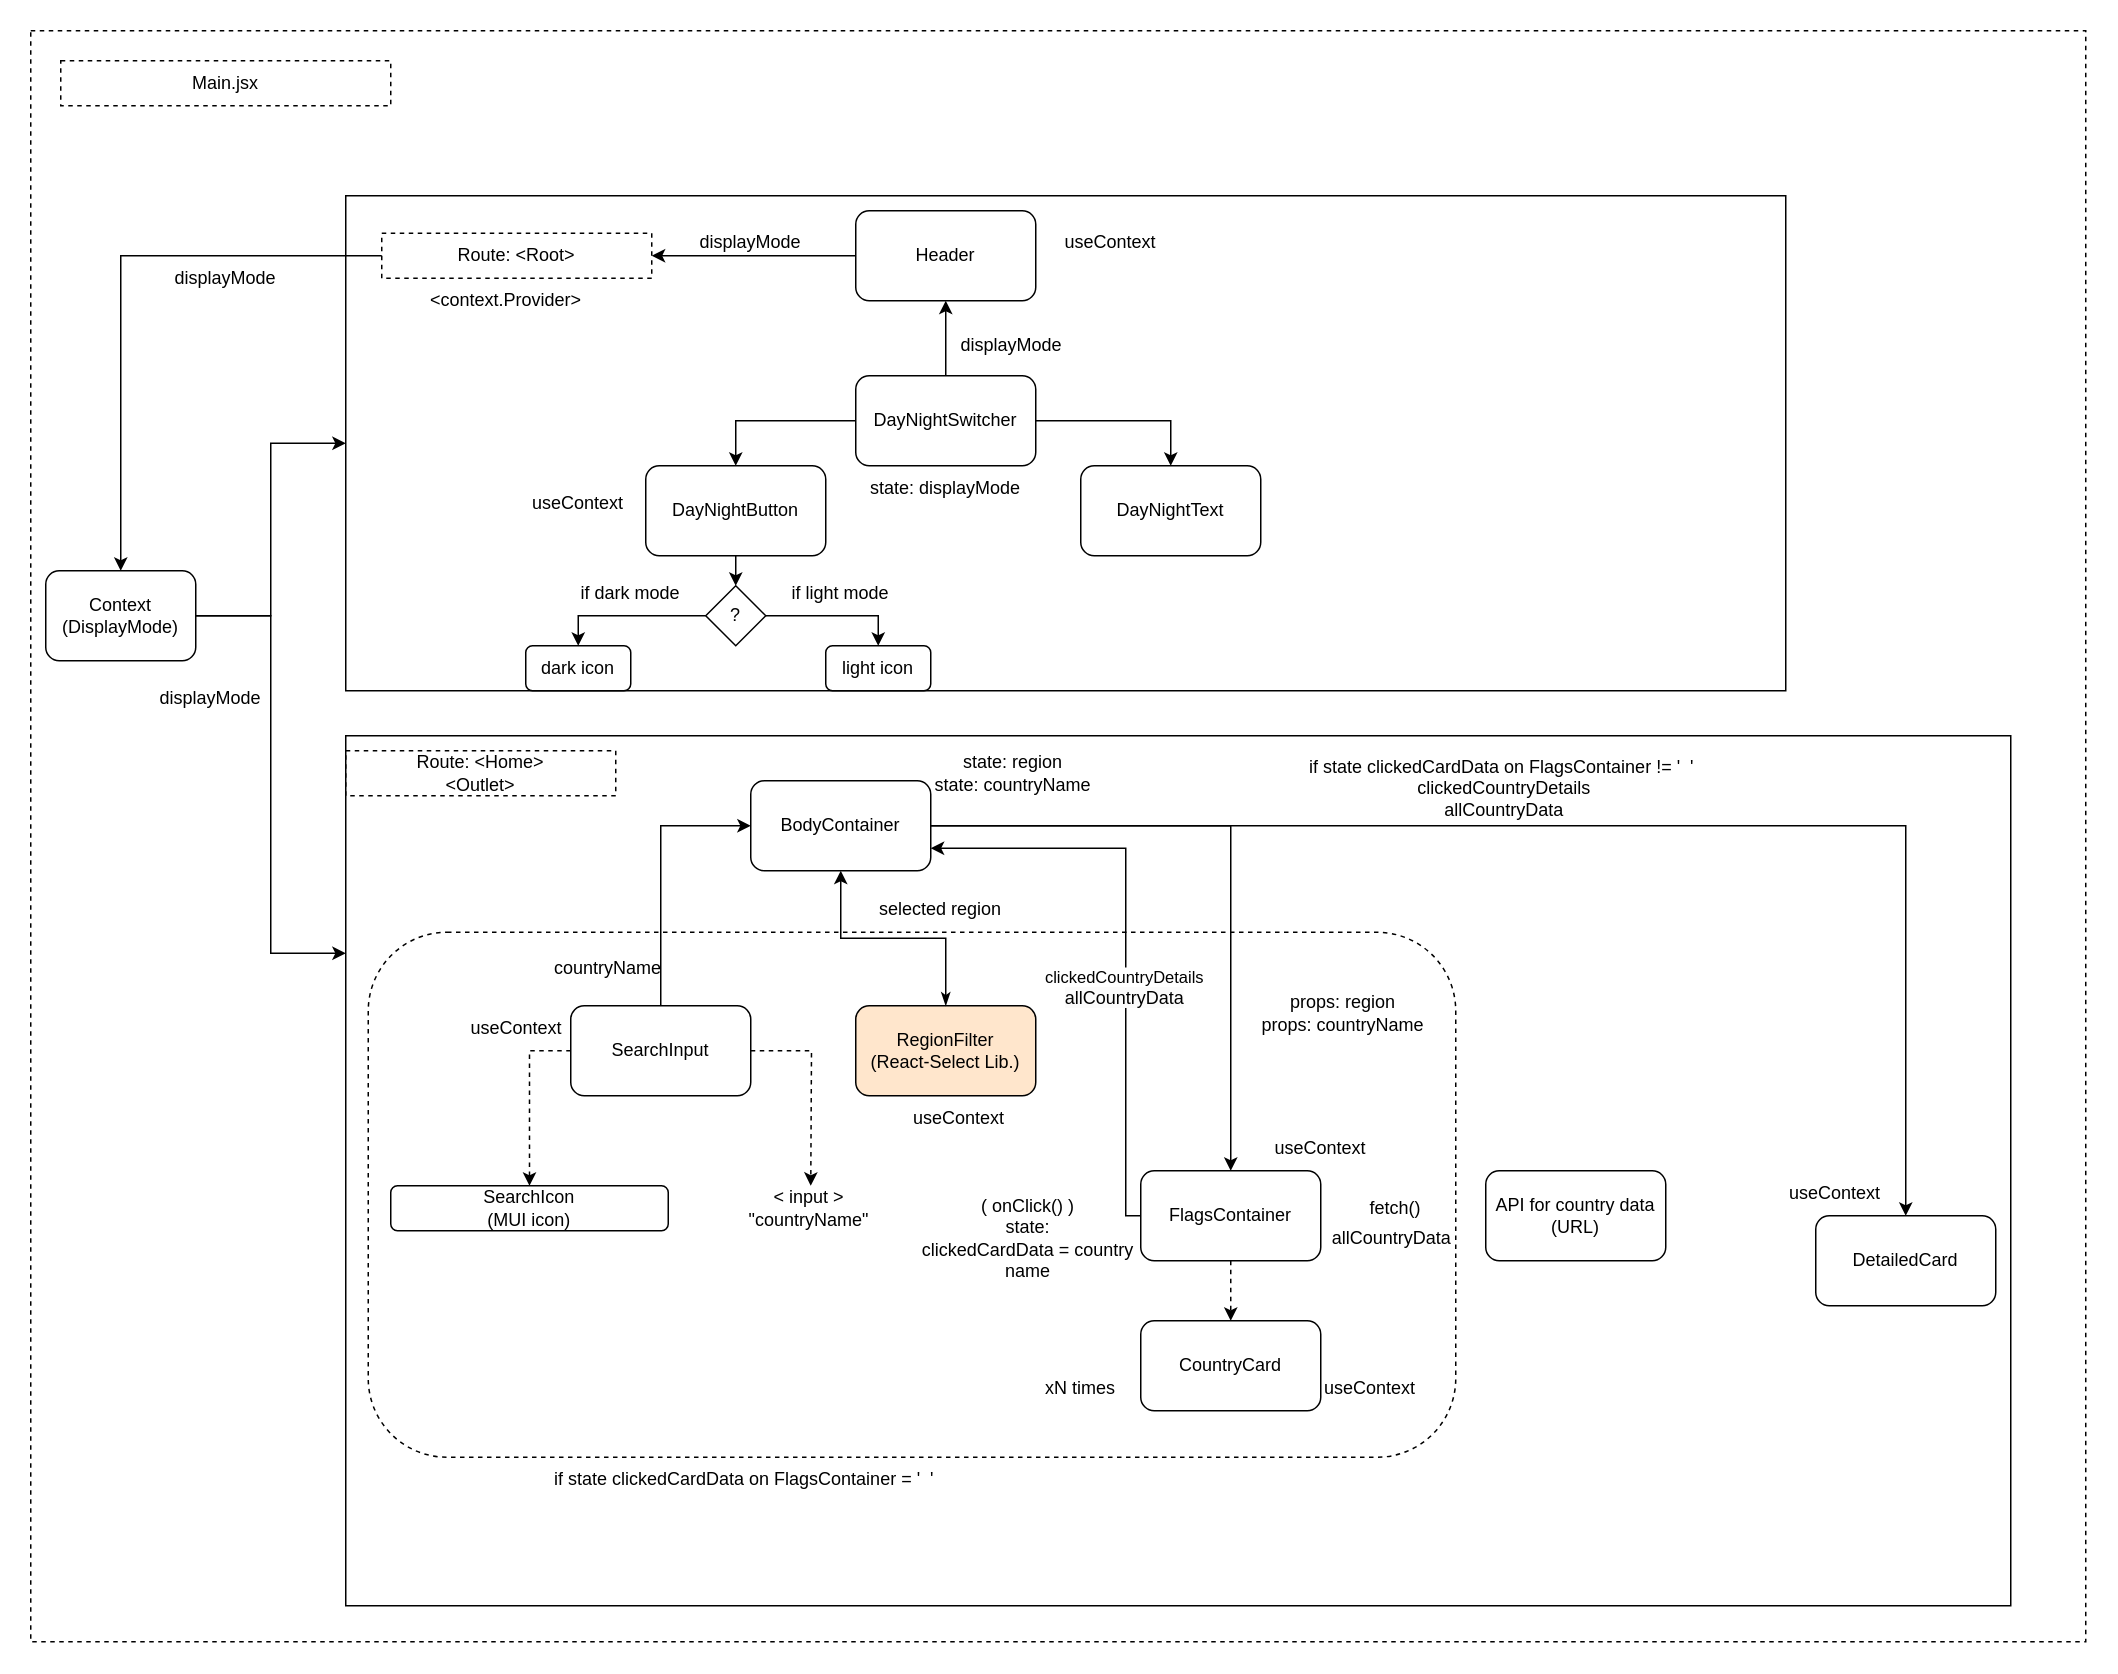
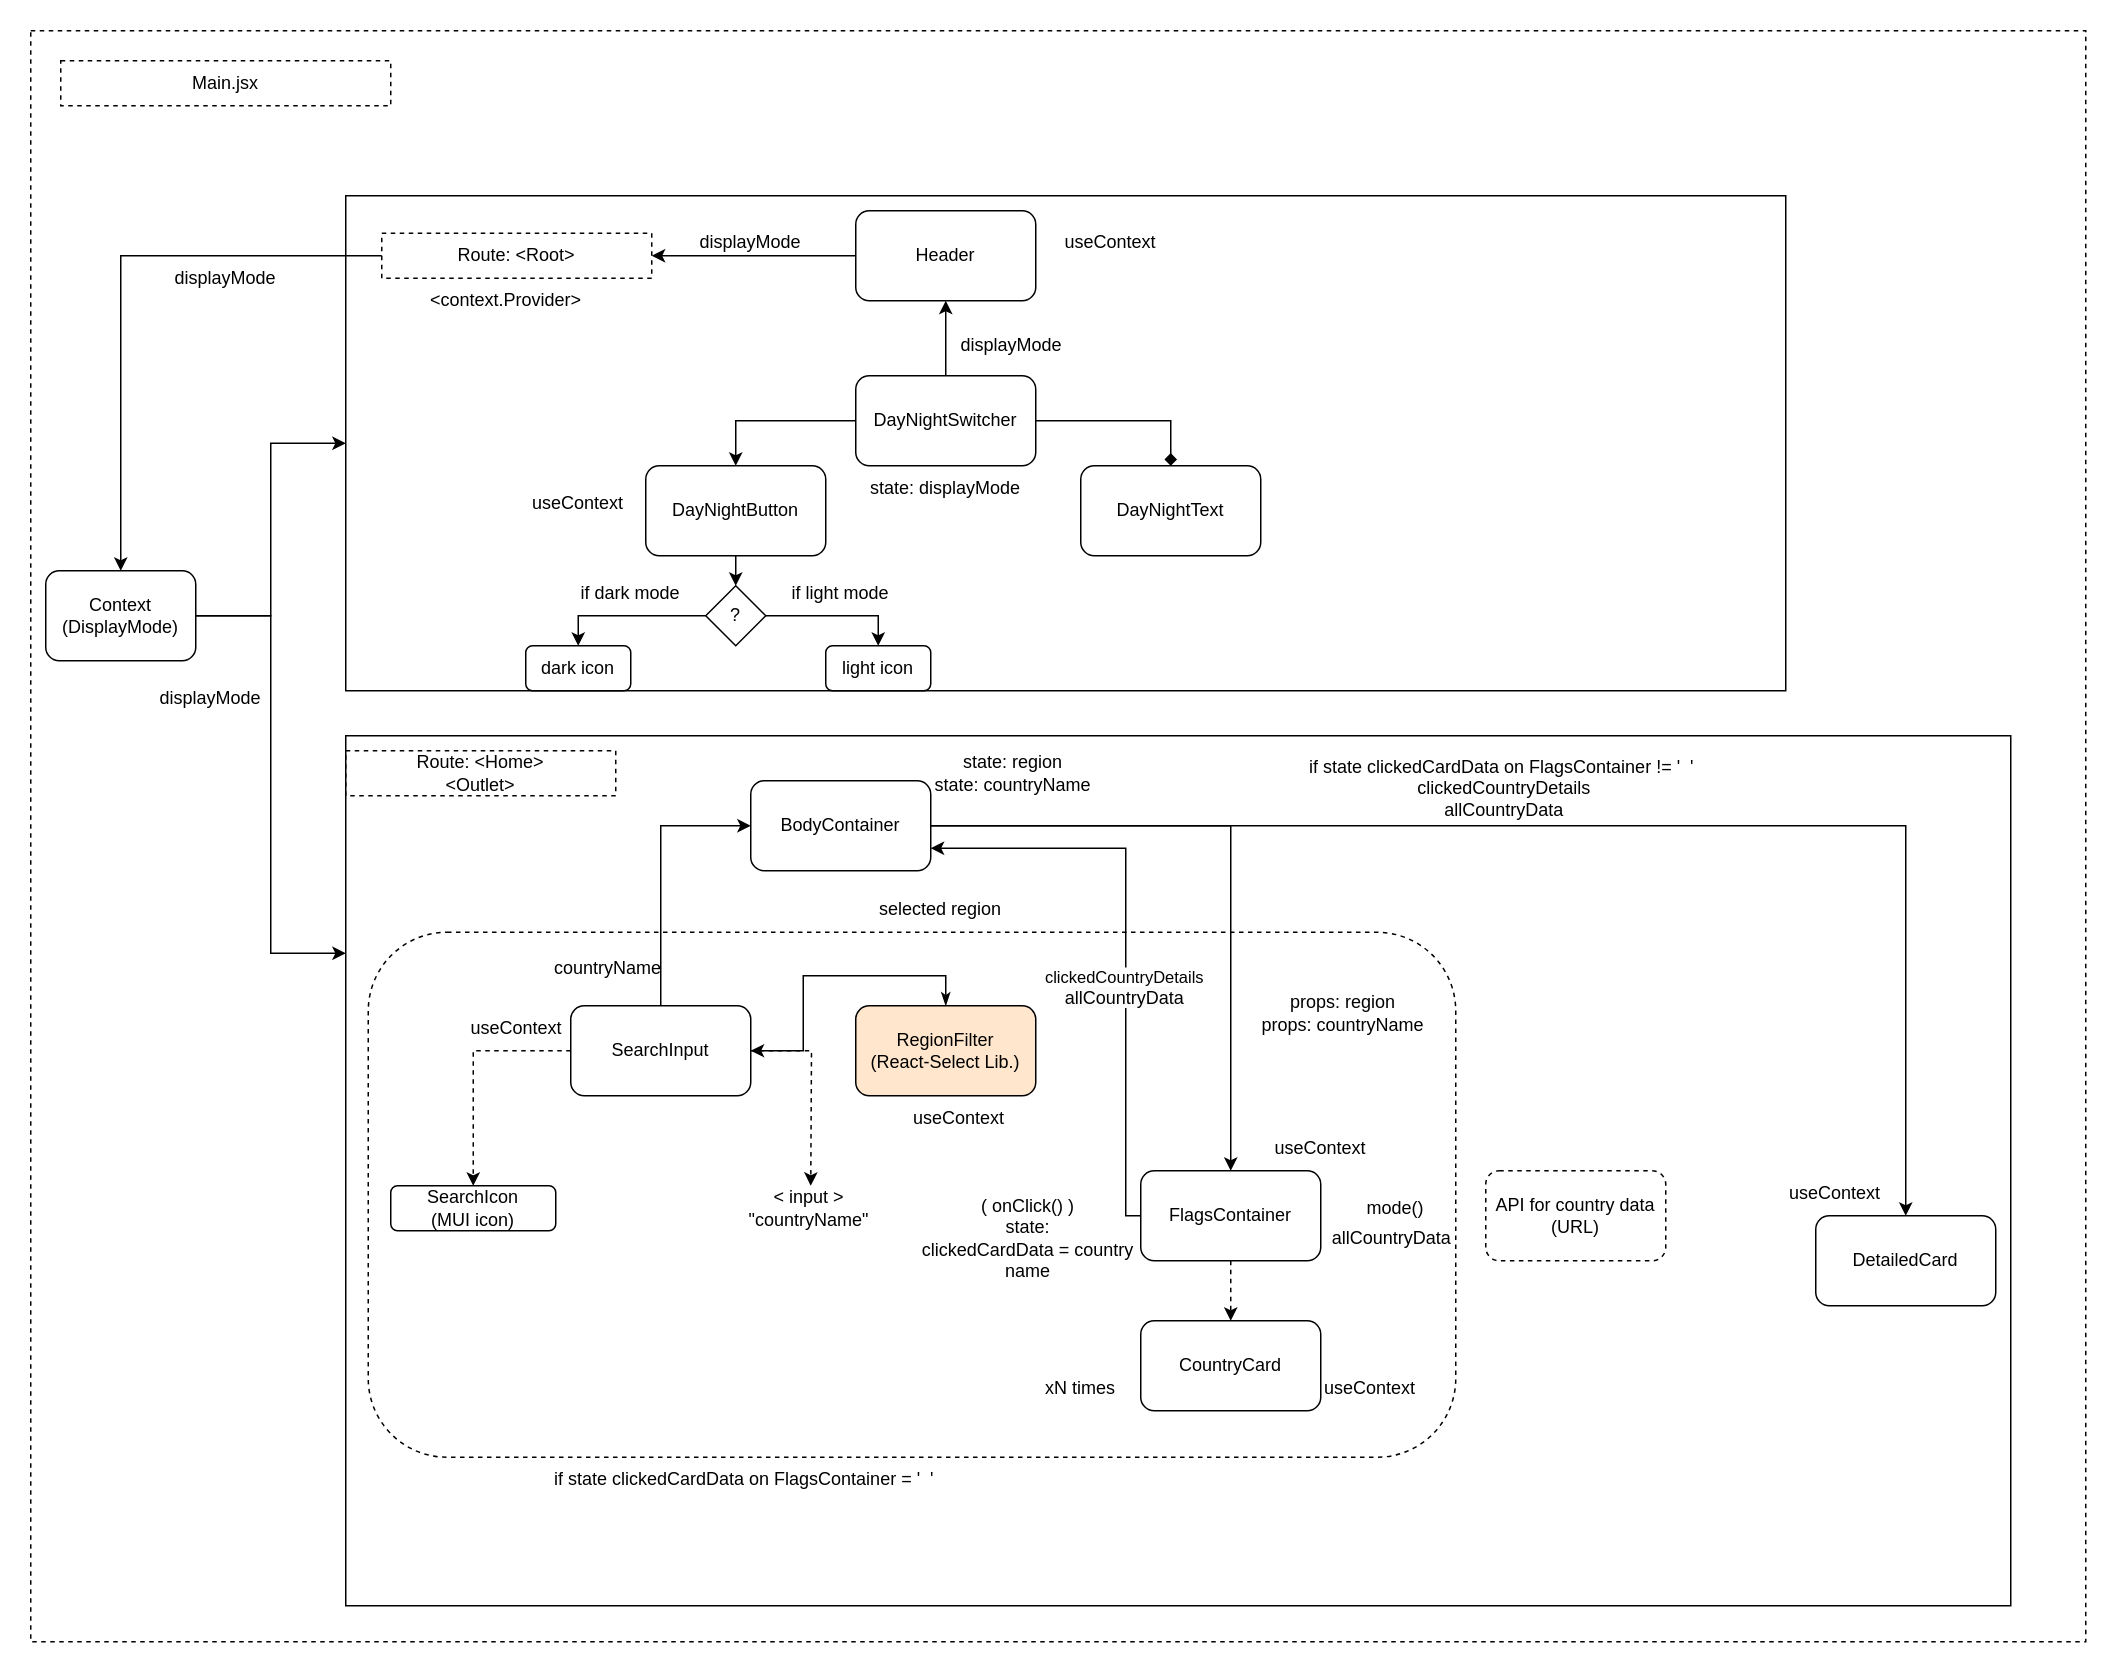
(1171, 454) -> (1171, 453)
(885, 938) -> (839, 976)
(530, 1208) -> (473, 1208)
(1396, 1208) -> (1396, 1208)
(1576, 1216) -> (1576, 1216)
